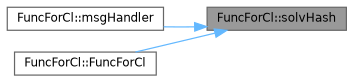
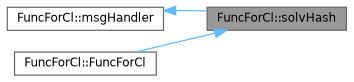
(179, 27) -> (191, 11)
